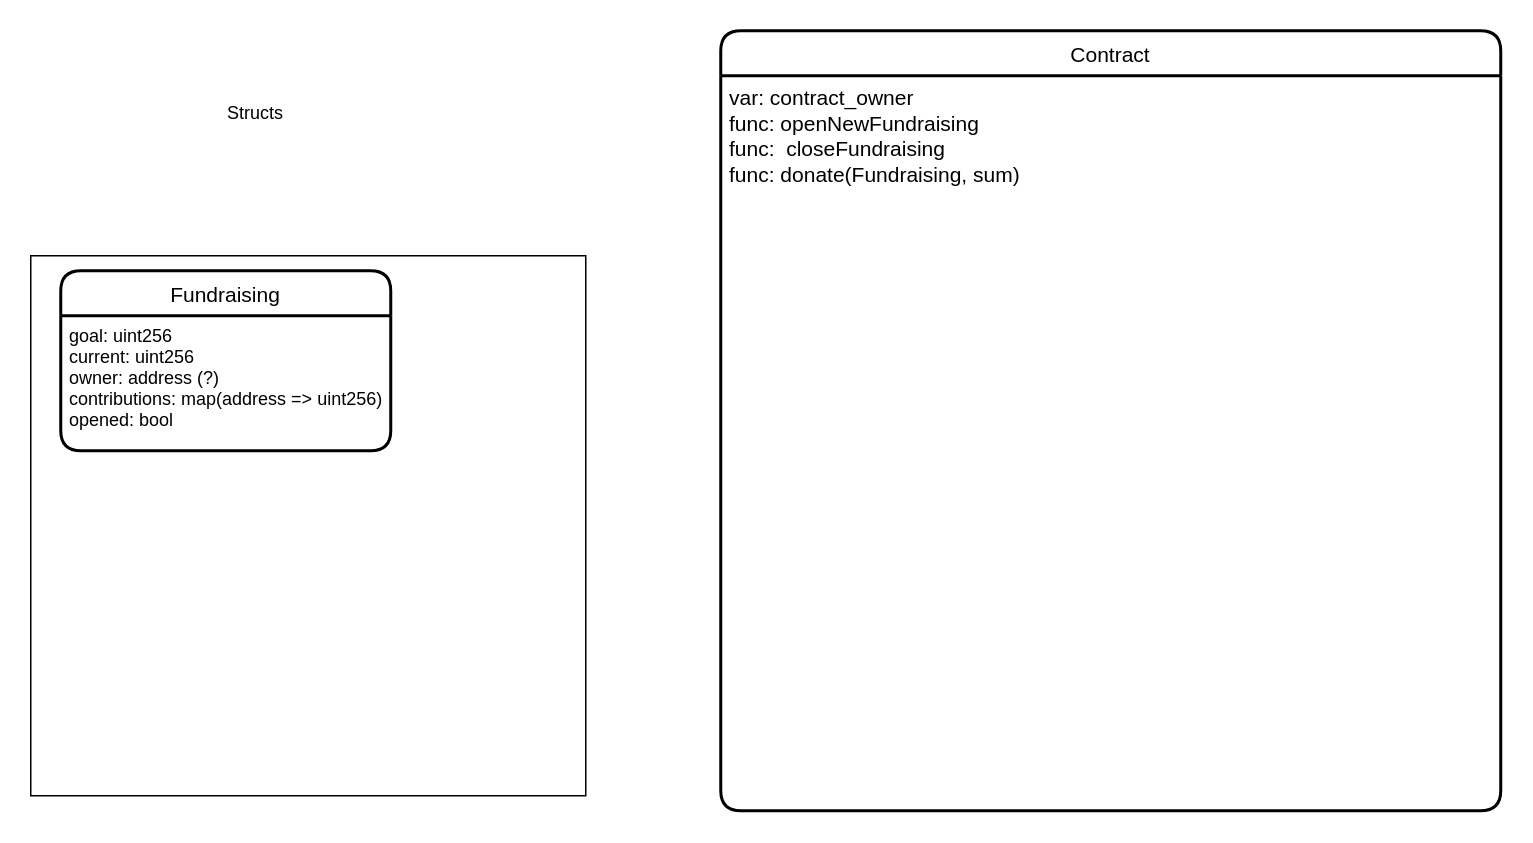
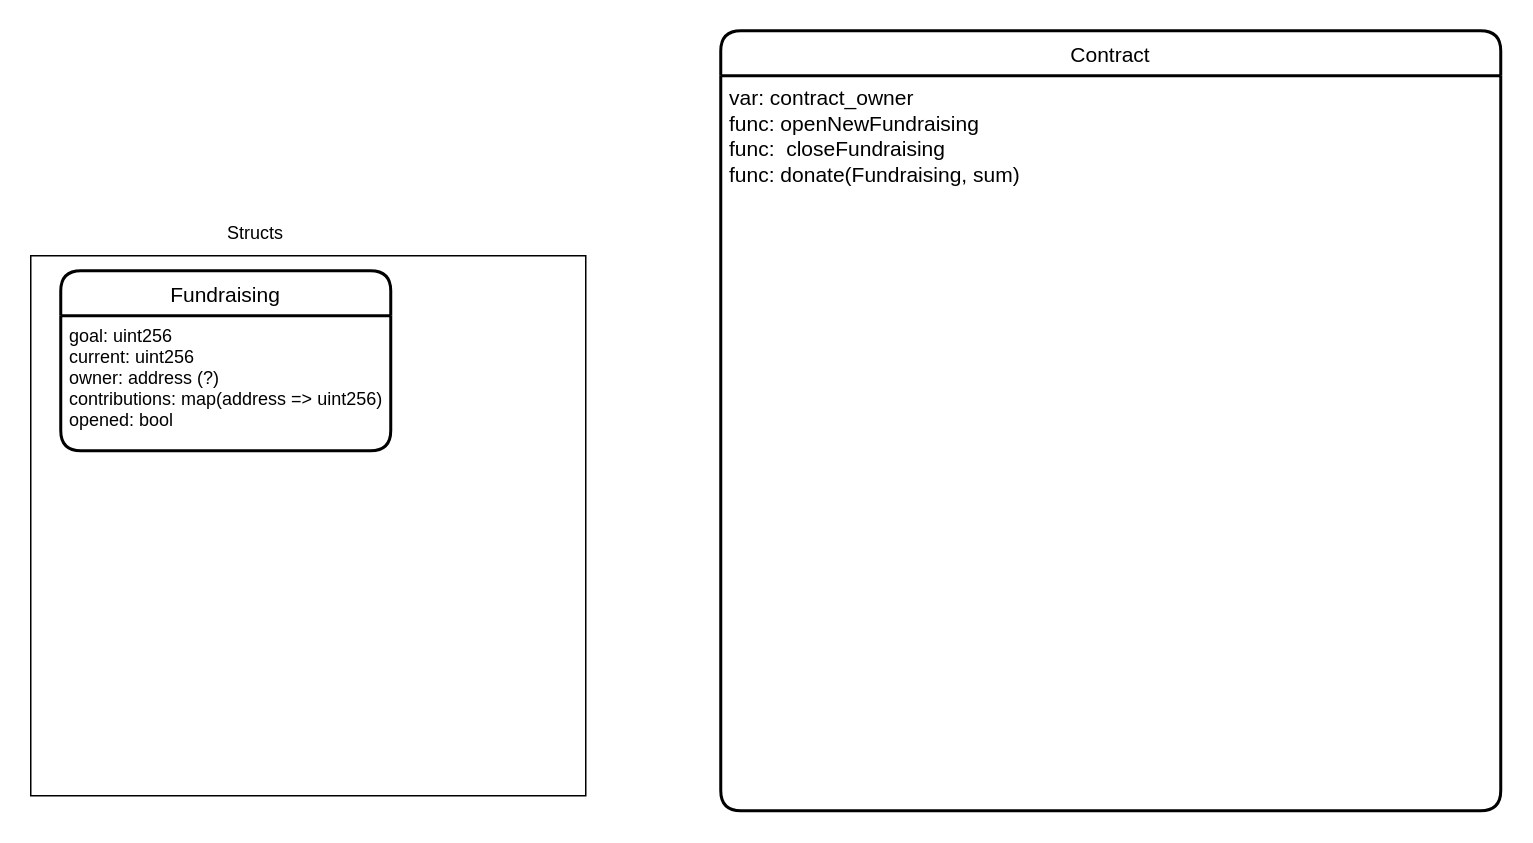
(256, 113) -> (256, 233)
